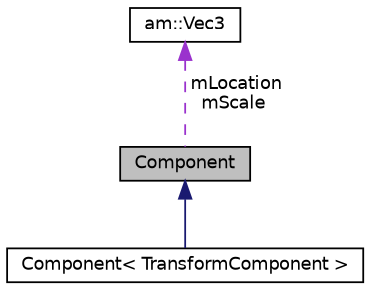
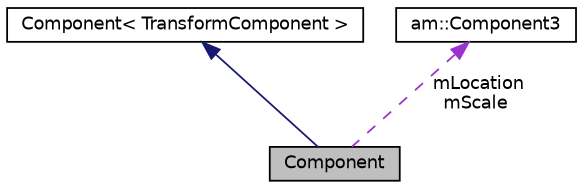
(185, 25) -> (486, 25)
(185, 224) -> (267, 101)
